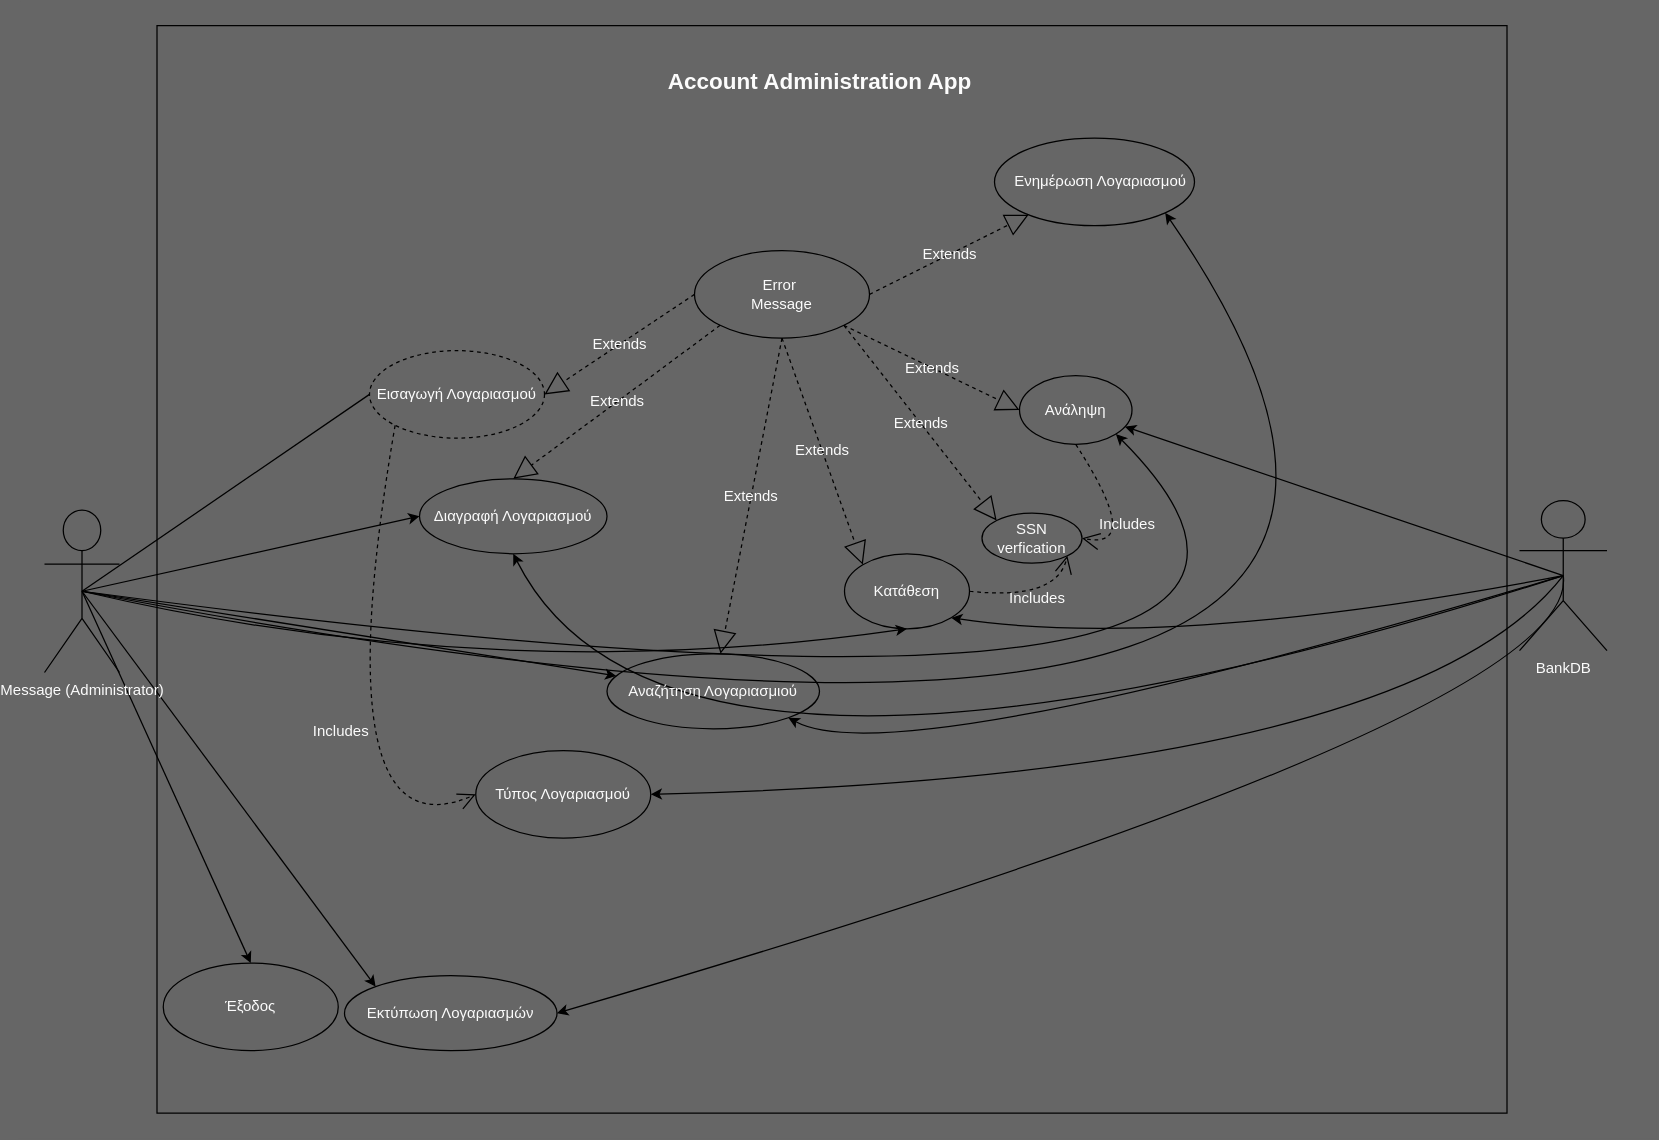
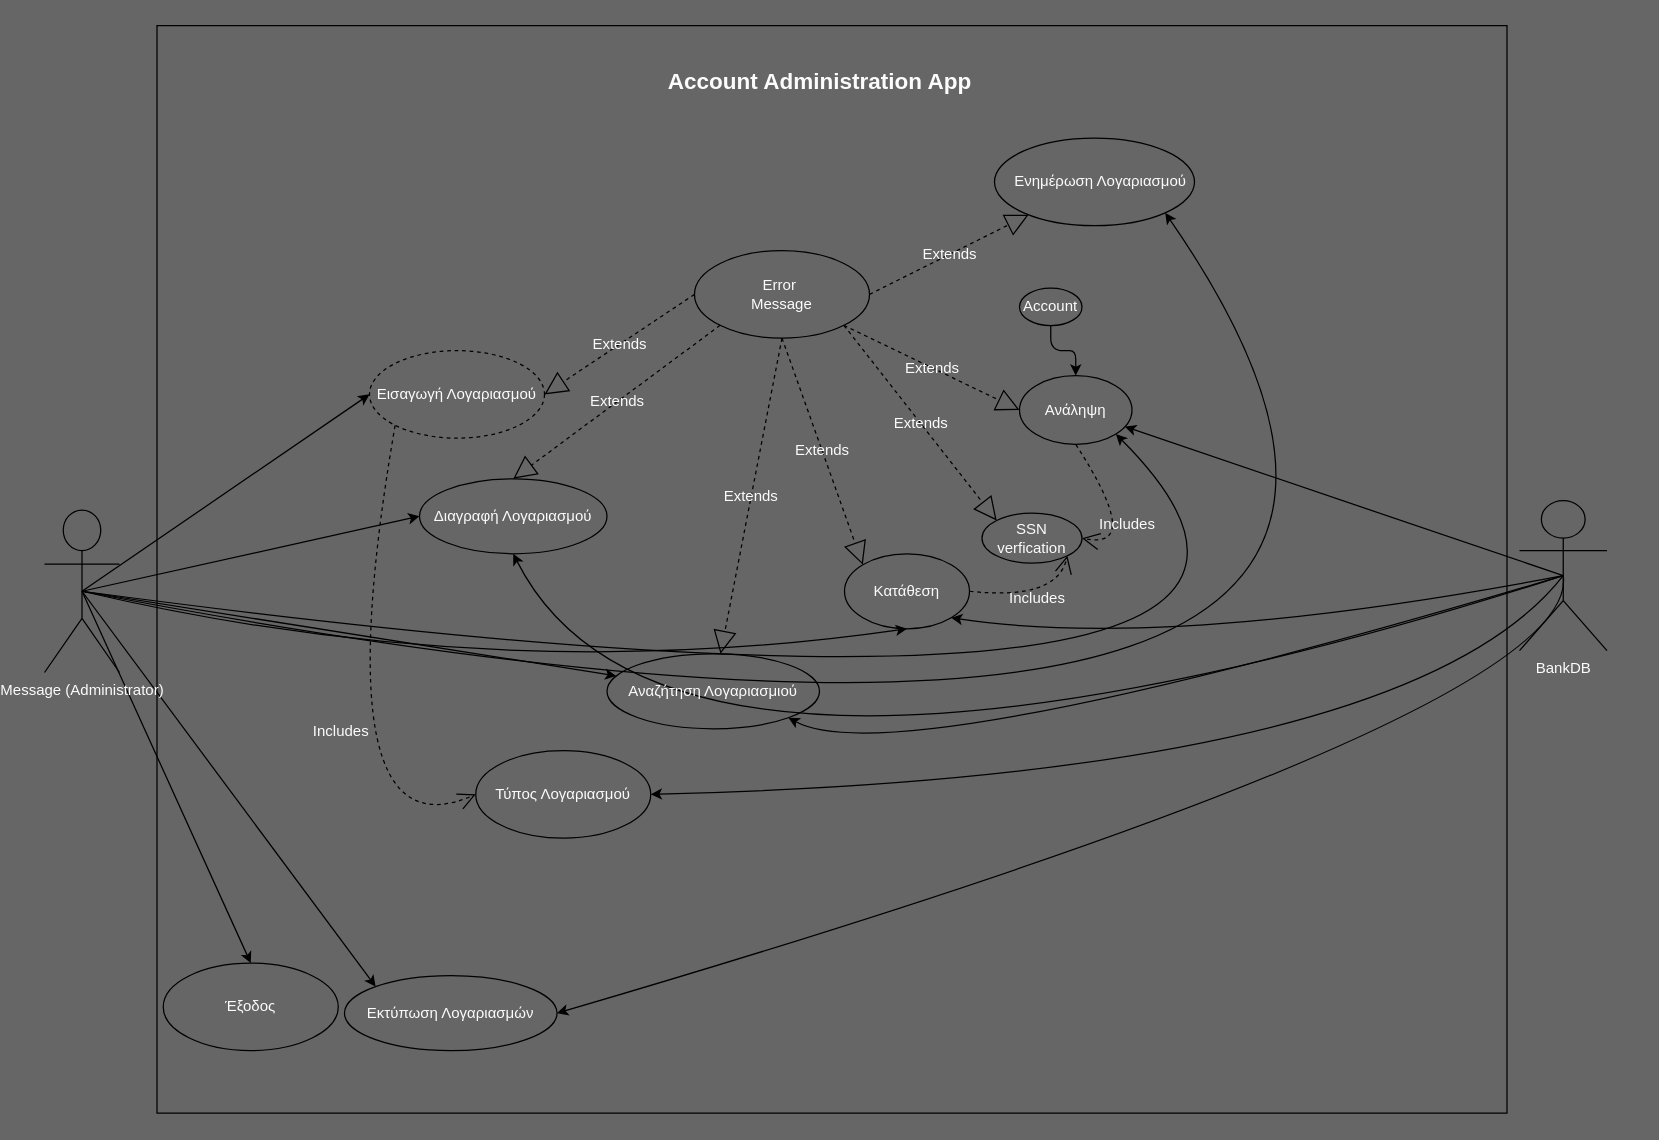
none -> (1051, 307)
none -> (1062, 351)
(364, 398) -> (362, 399)
